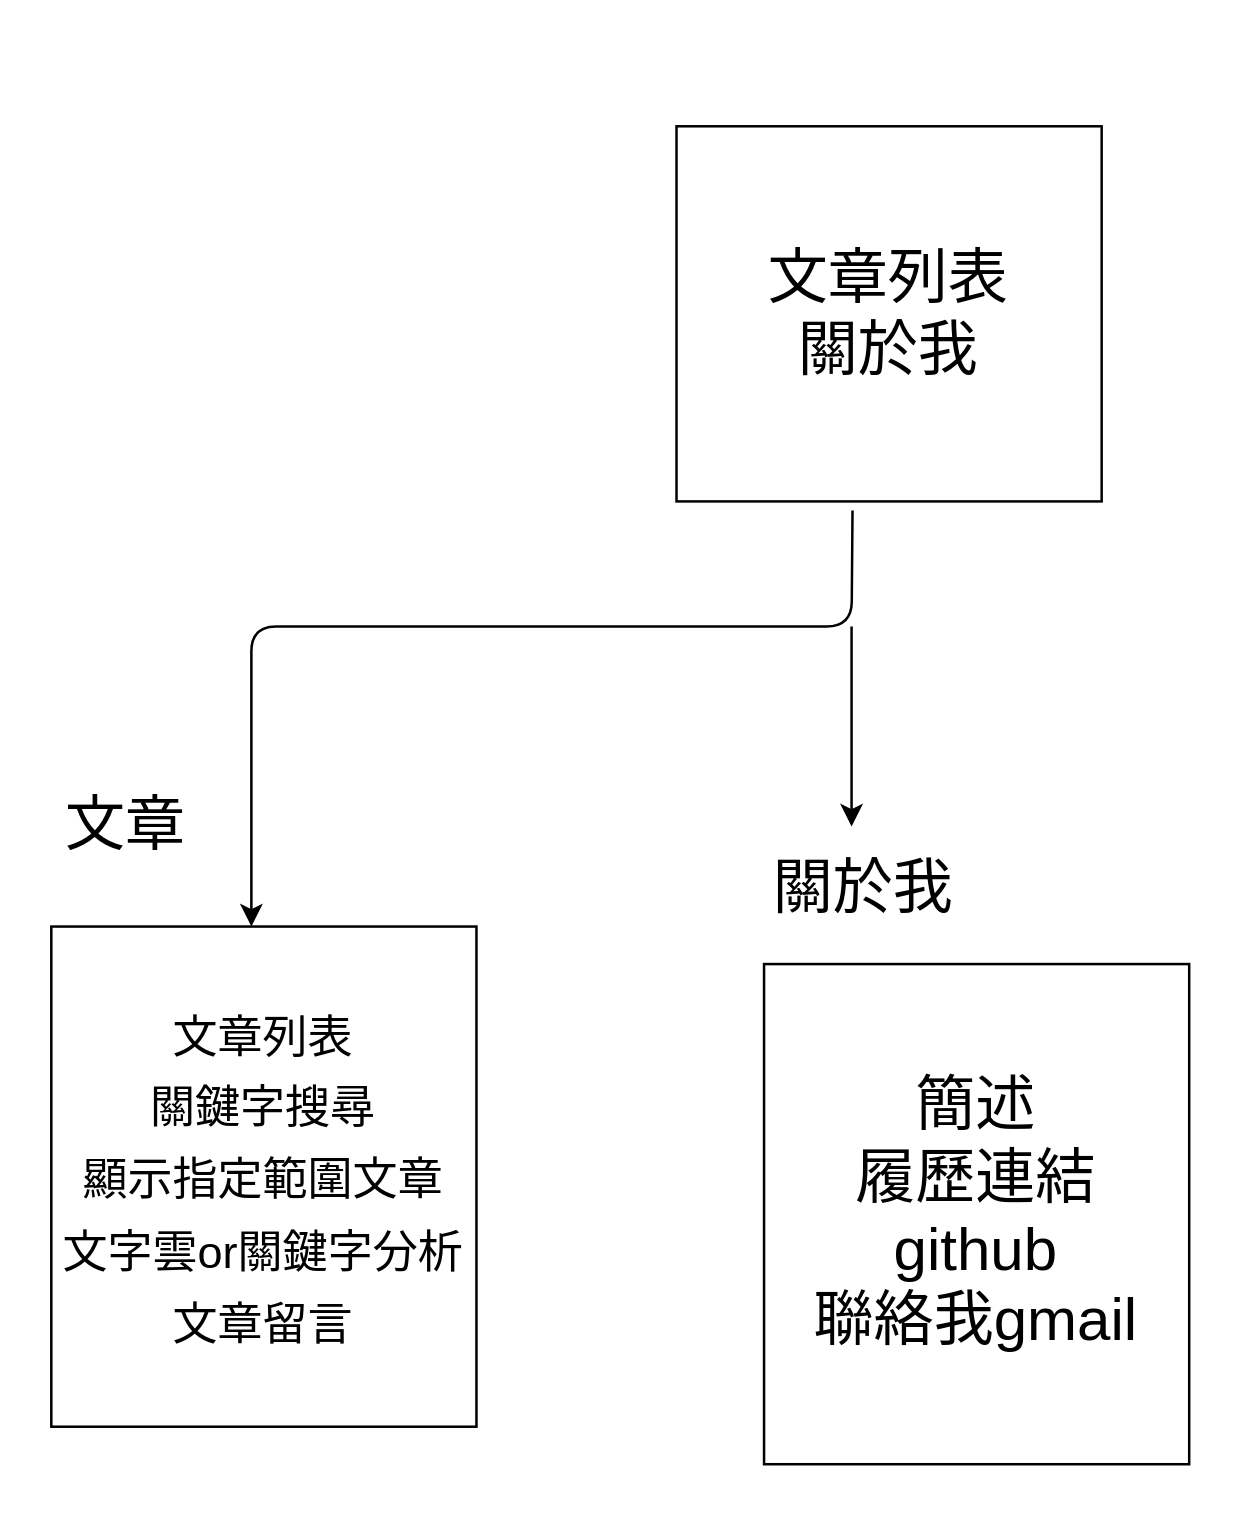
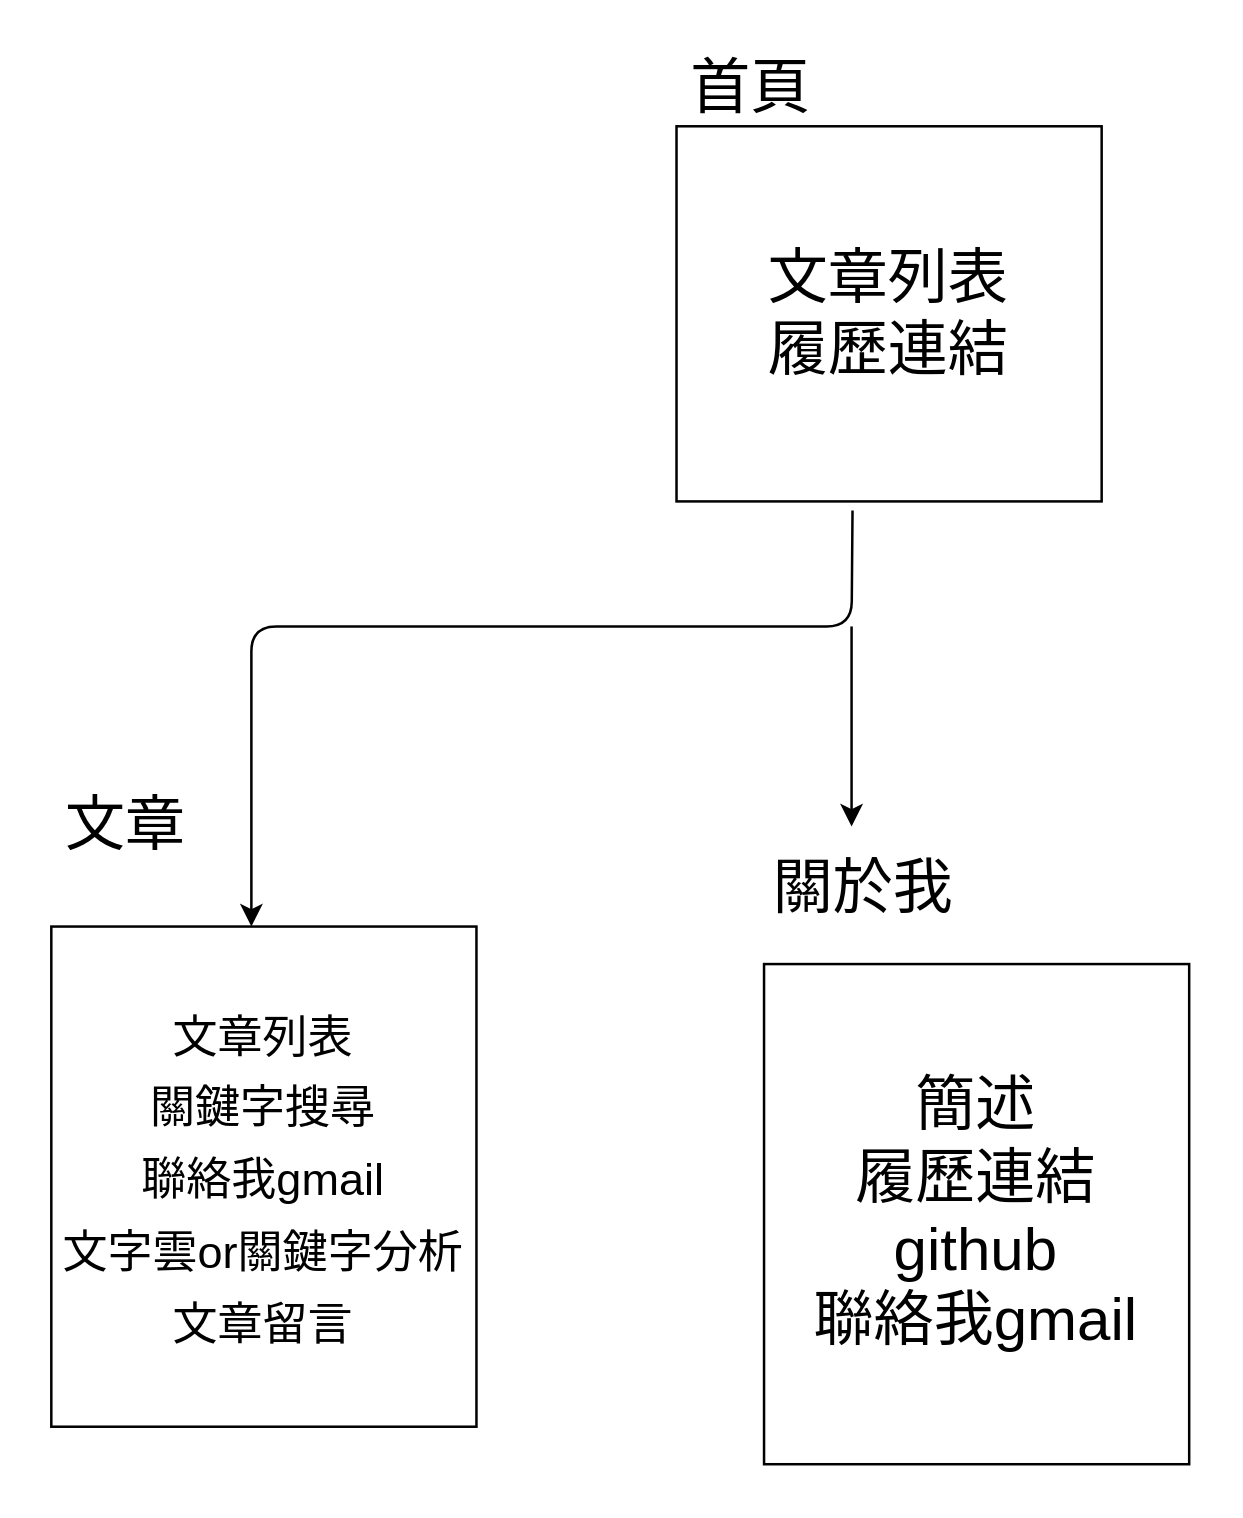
none -> (751, 89)
(889, 314) -> (889, 314)
(264, 1176) -> (264, 1176)
